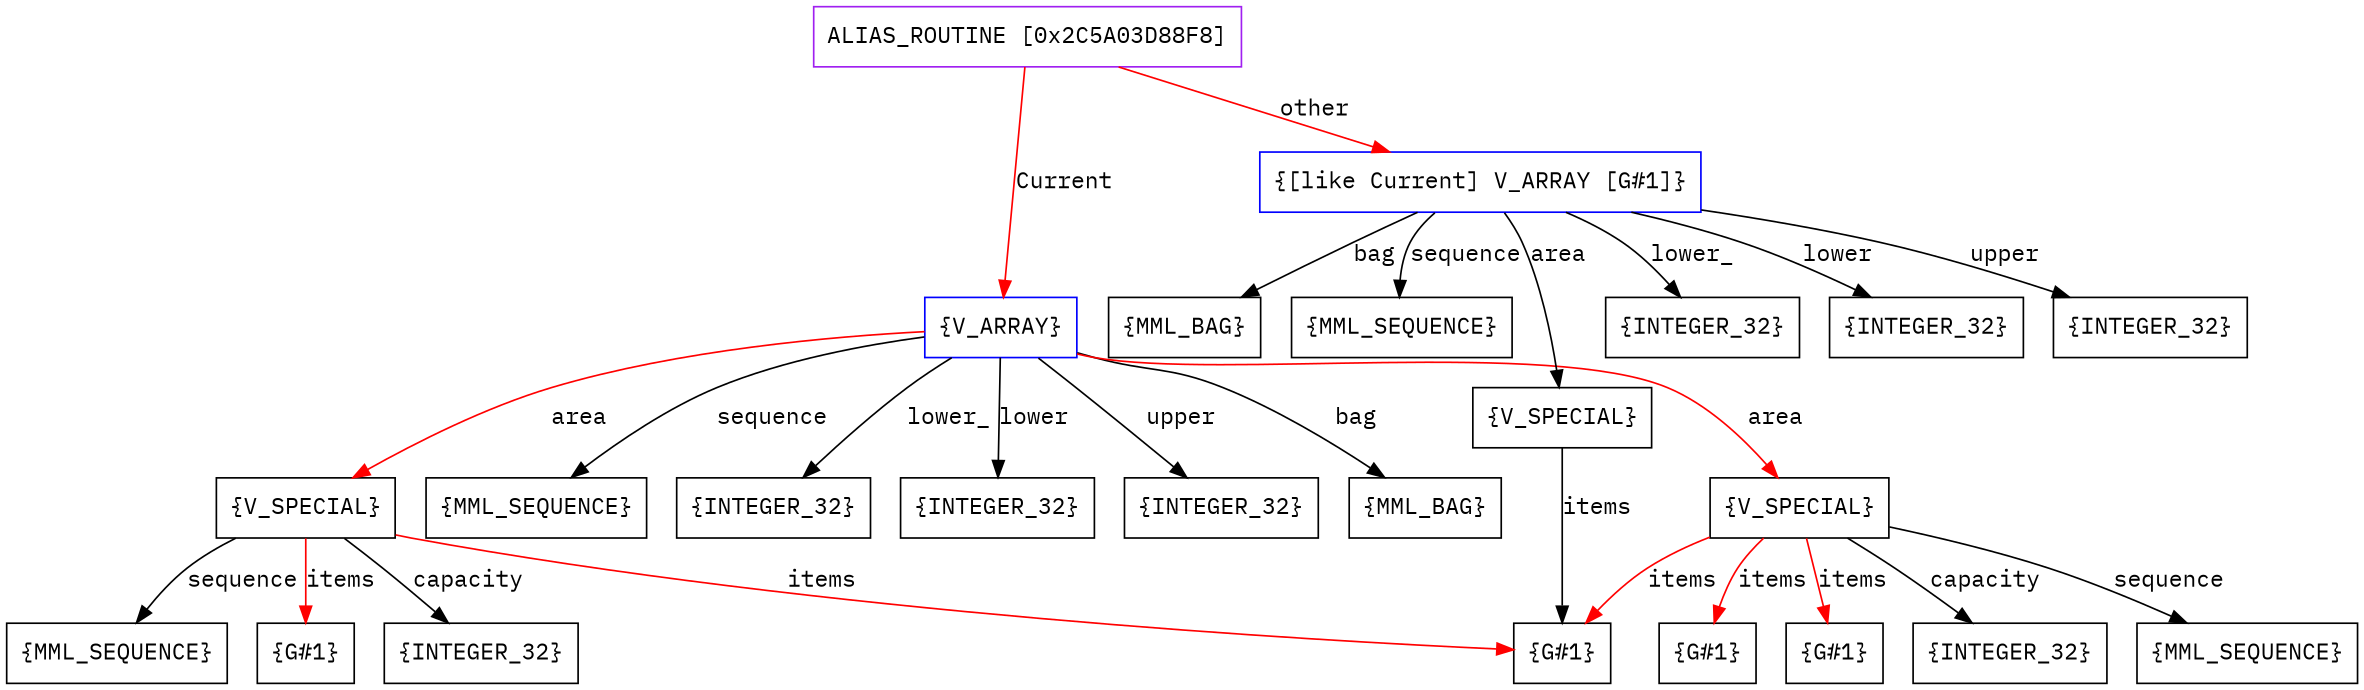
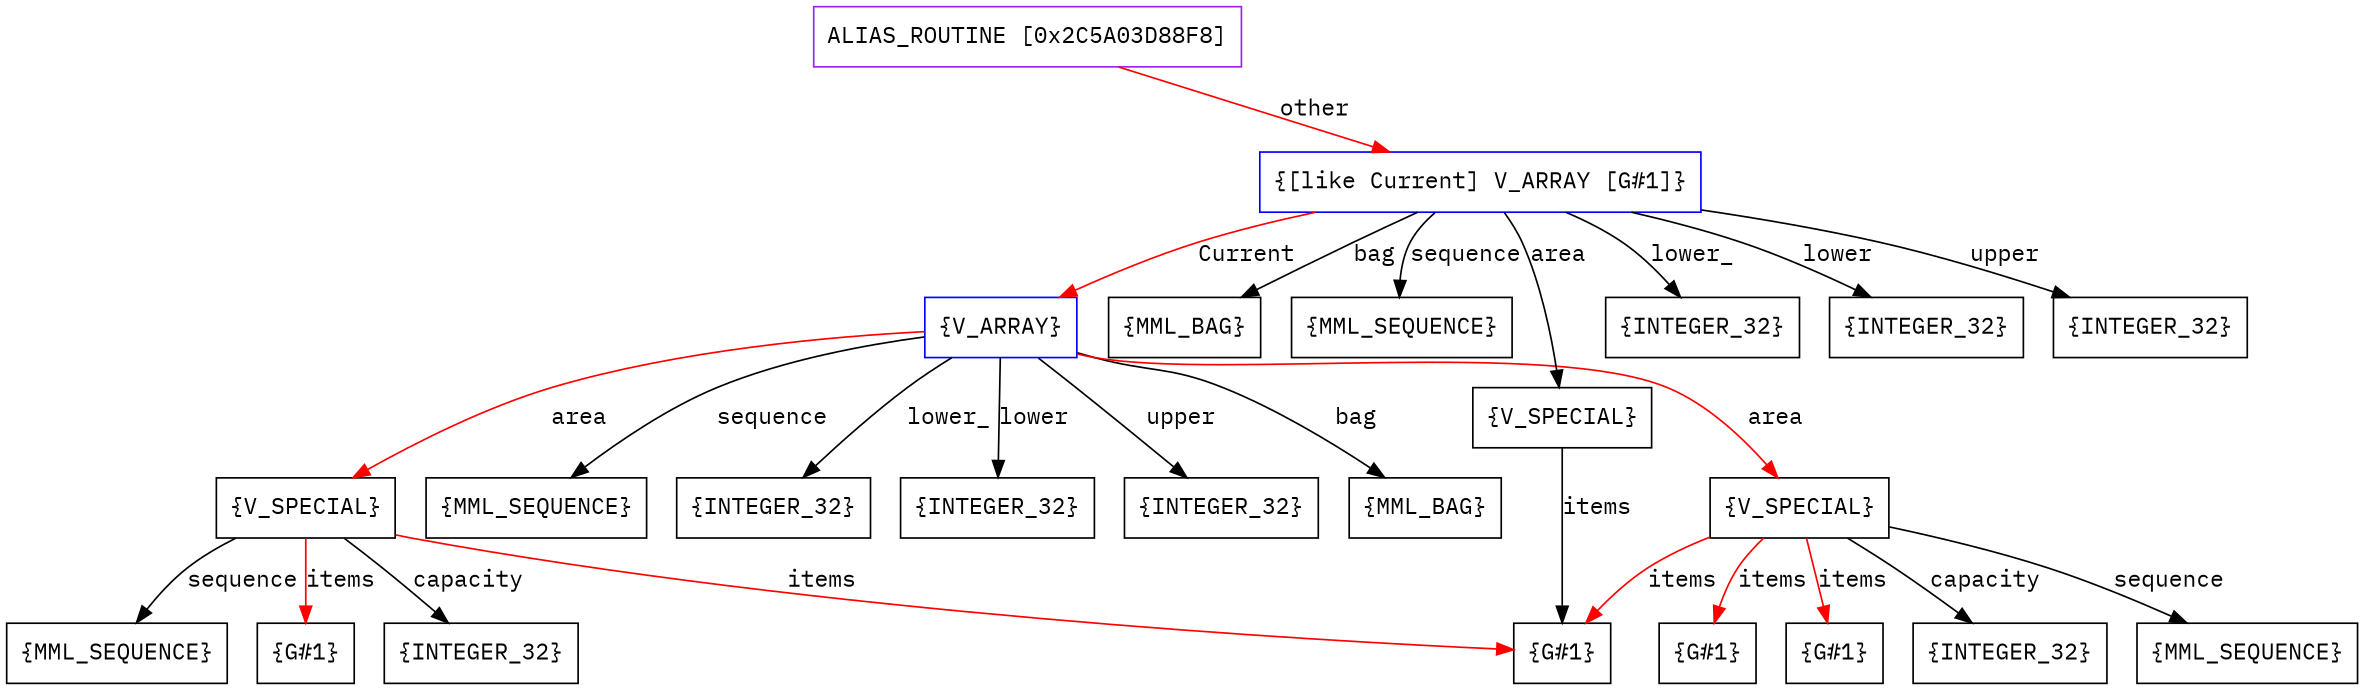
(1015, 174) -> (1193, 244)
